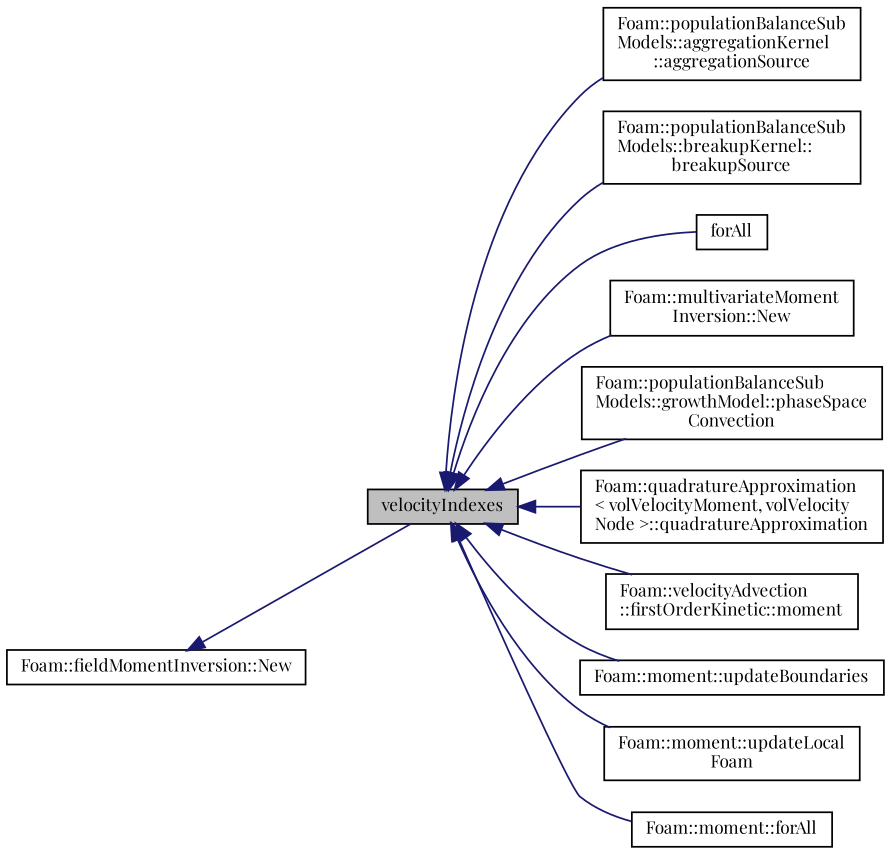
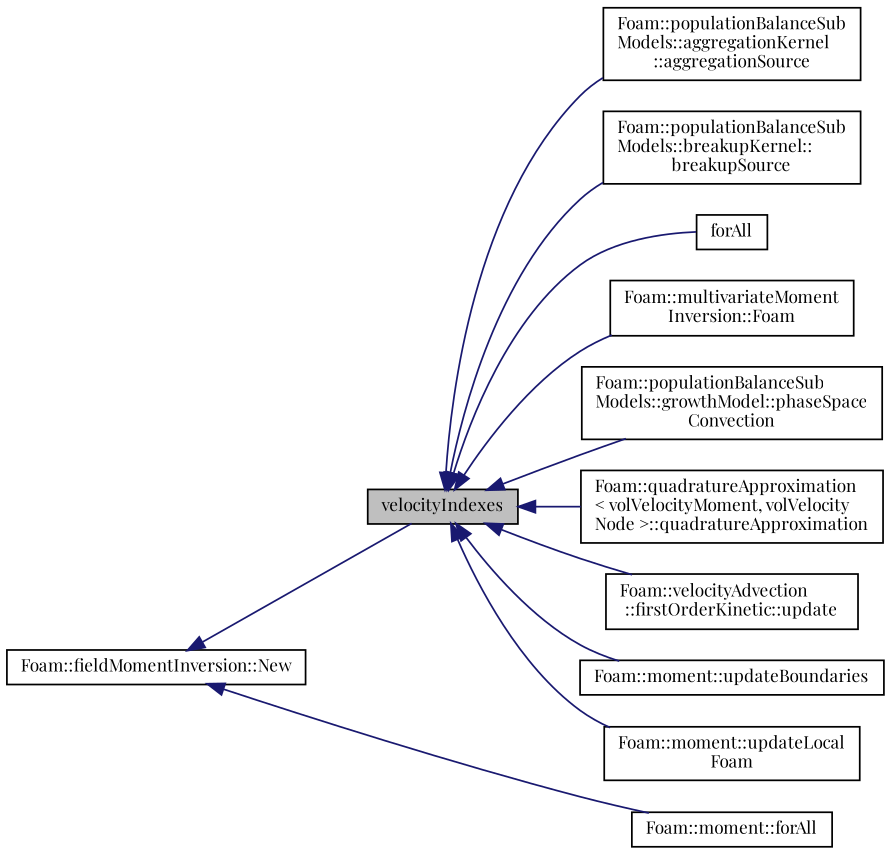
(732, 308) -> (732, 308)
(732, 602) -> (732, 602)
(529, 695) -> (435, 756)
